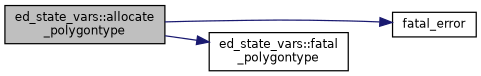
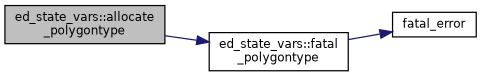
(272, 20) -> (364, 37)
